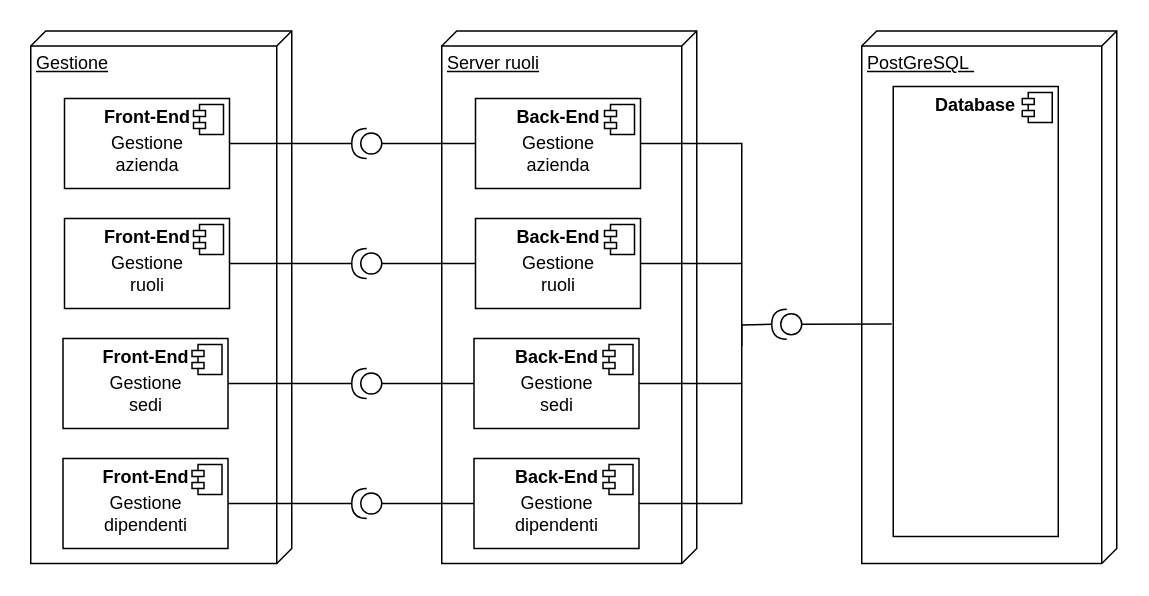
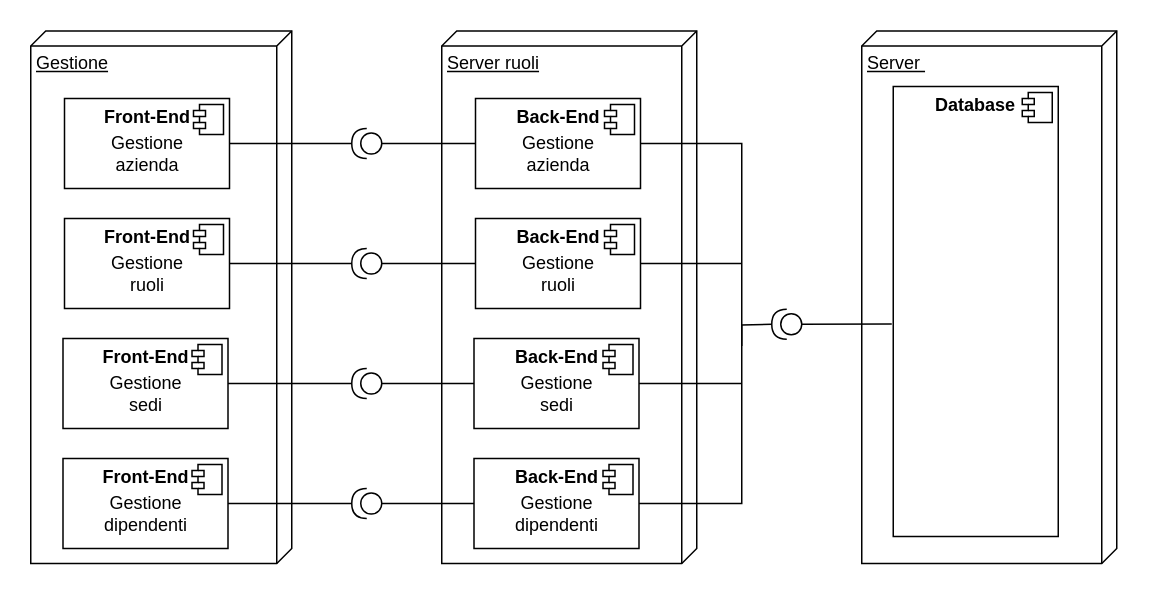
(918, 64) -> (898, 64)
